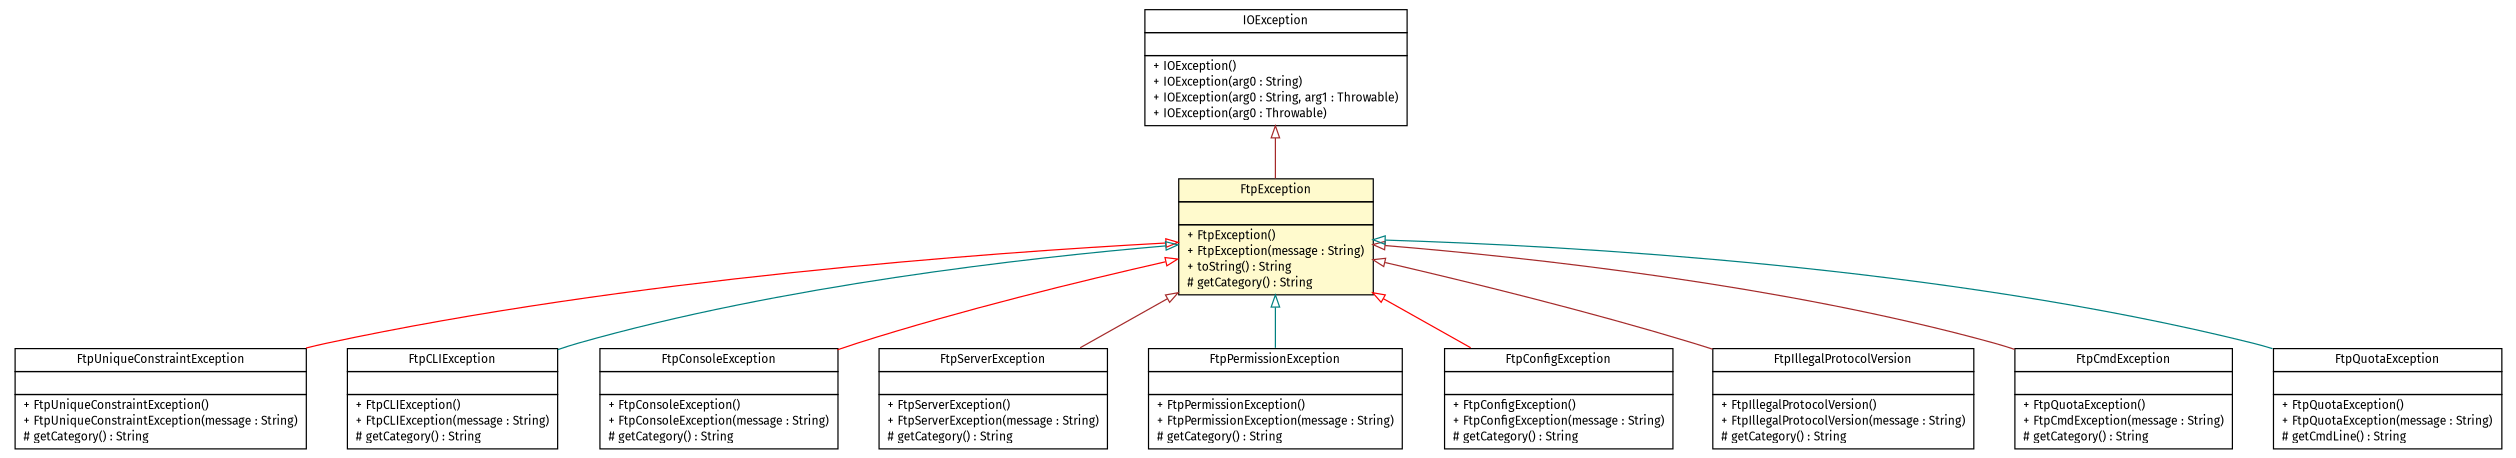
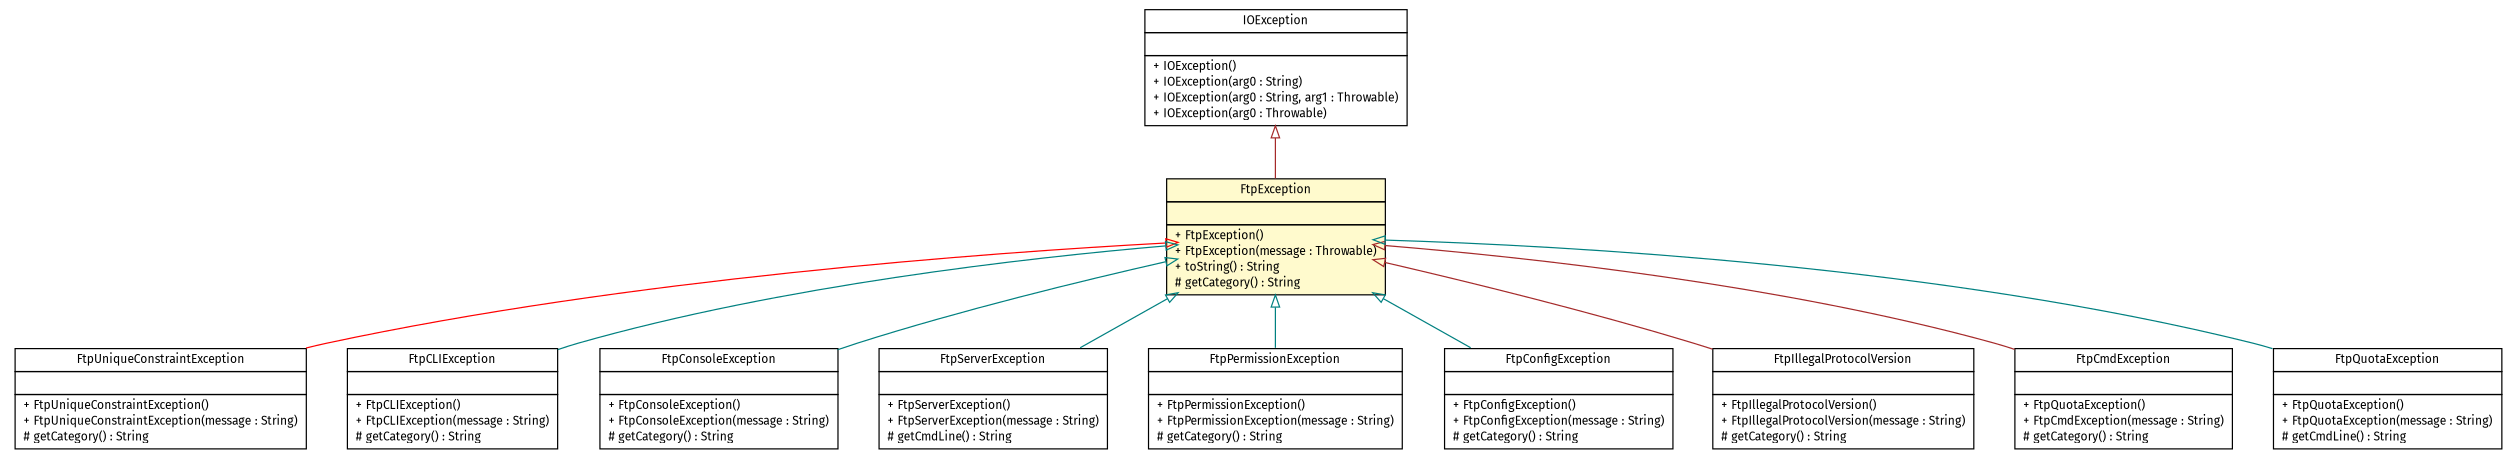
(1276, 251) -> (1276, 251)
(1000, 302) -> (1000, 302)
(1124, 323) -> (1124, 323)
(1427, 323) -> (1427, 323)
(950, 437) -> (950, 437)
